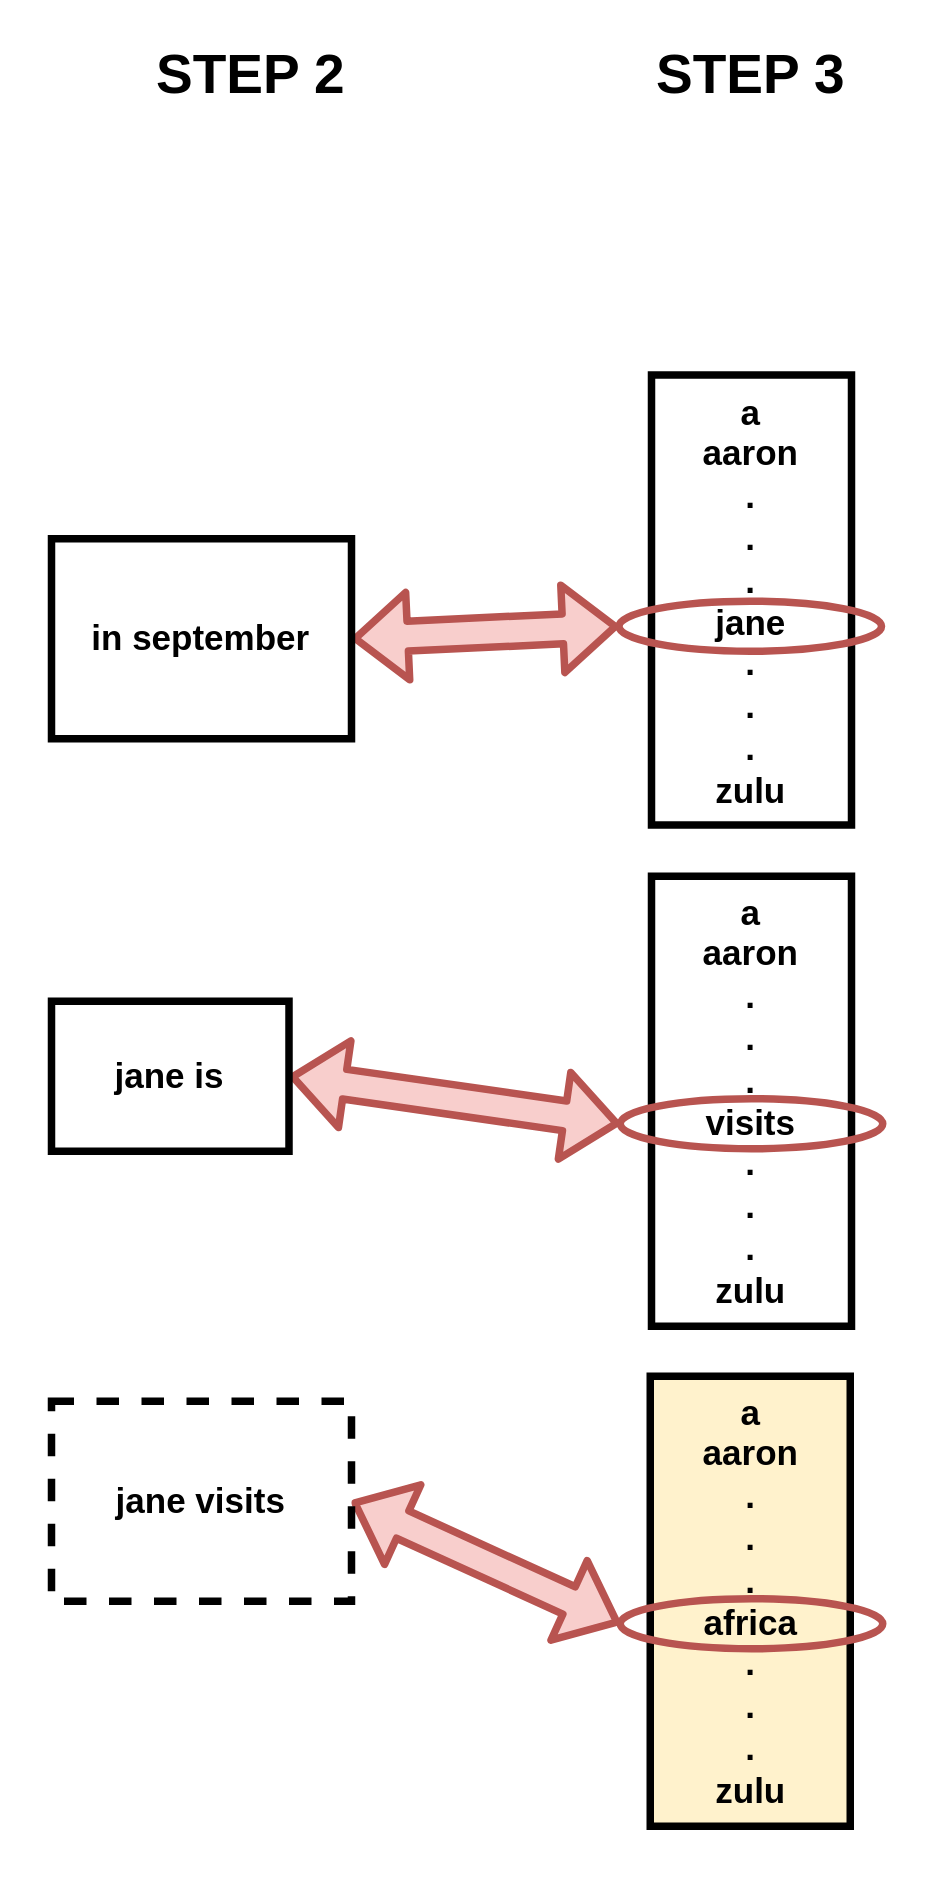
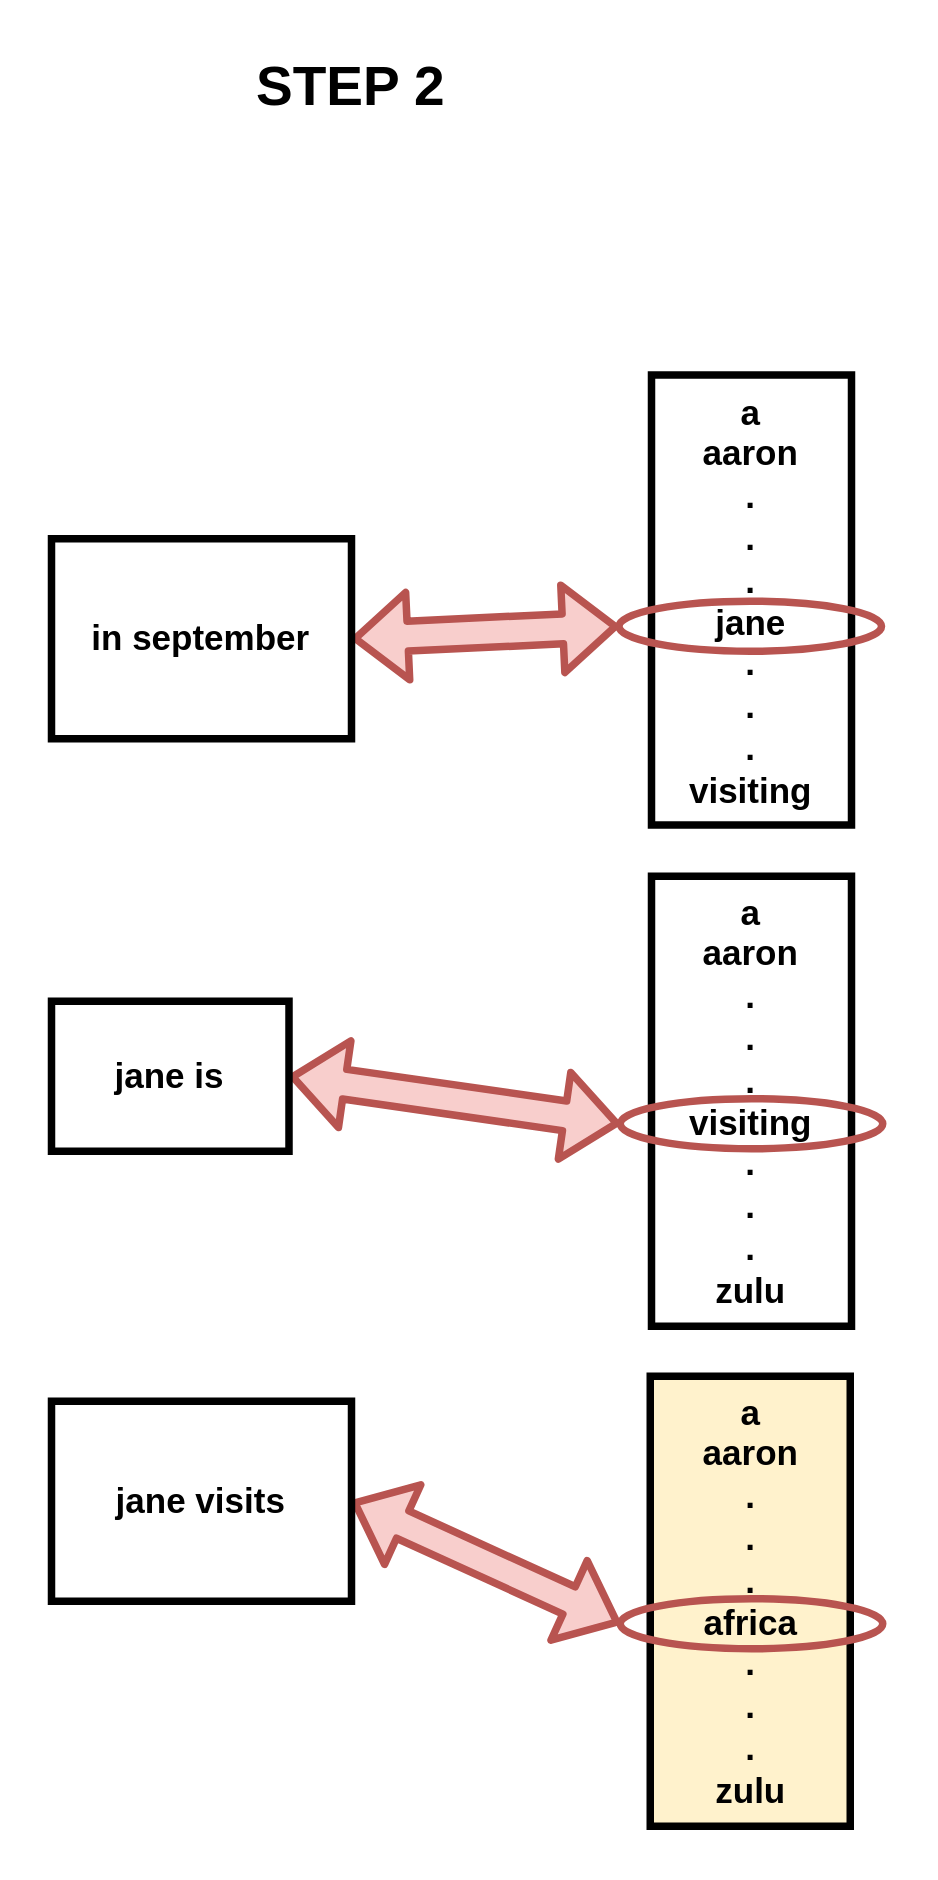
(251, 76) -> (351, 89)
(750, 76) -> none
(751, 601) -> (751, 601)
(751, 1101) -> (751, 1101)
(201, 1501) -> (201, 1501)
